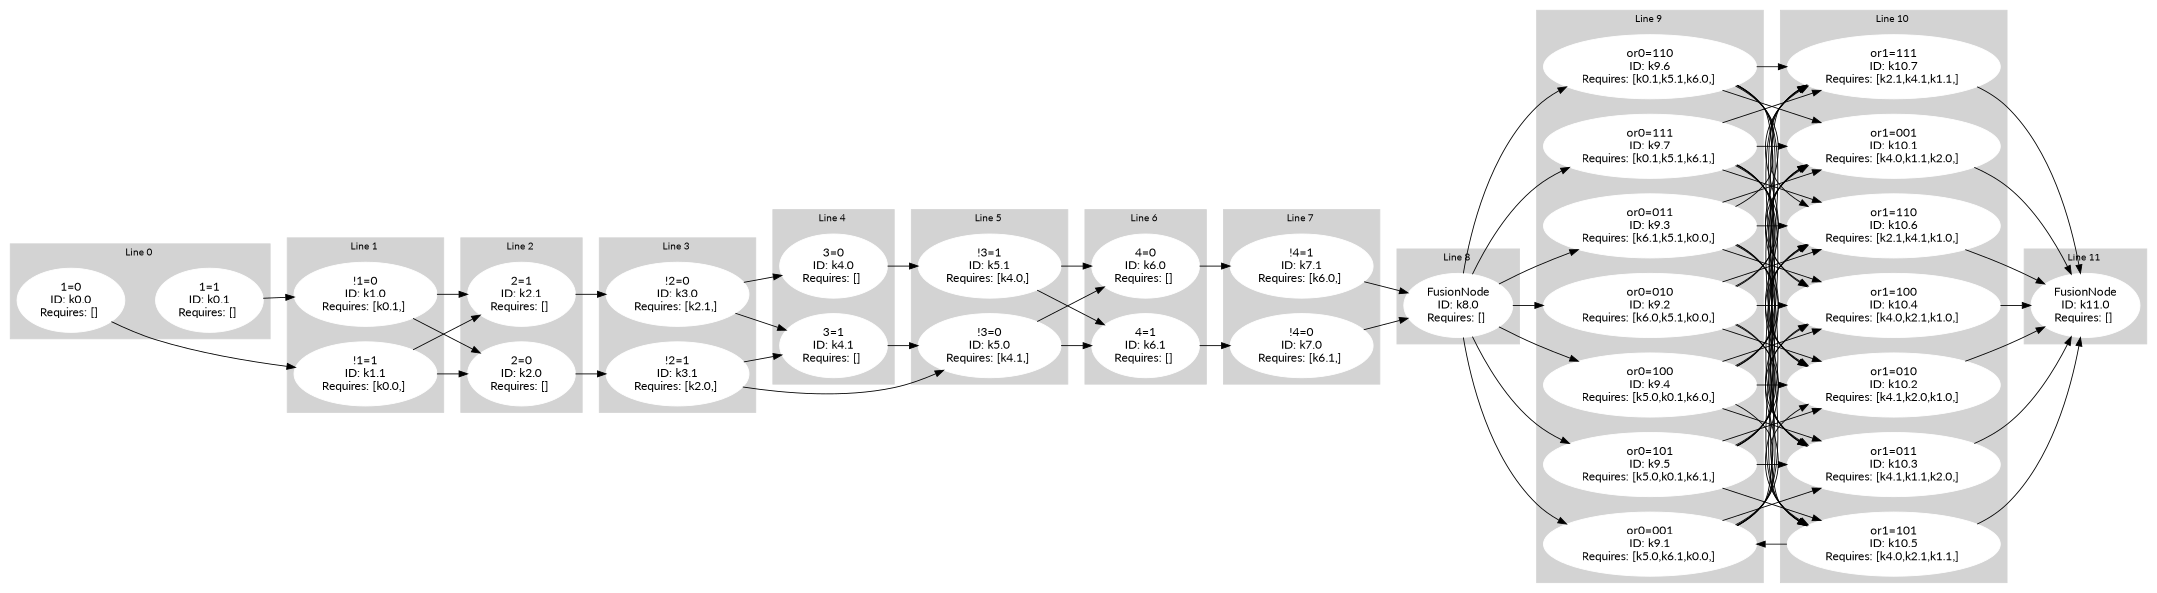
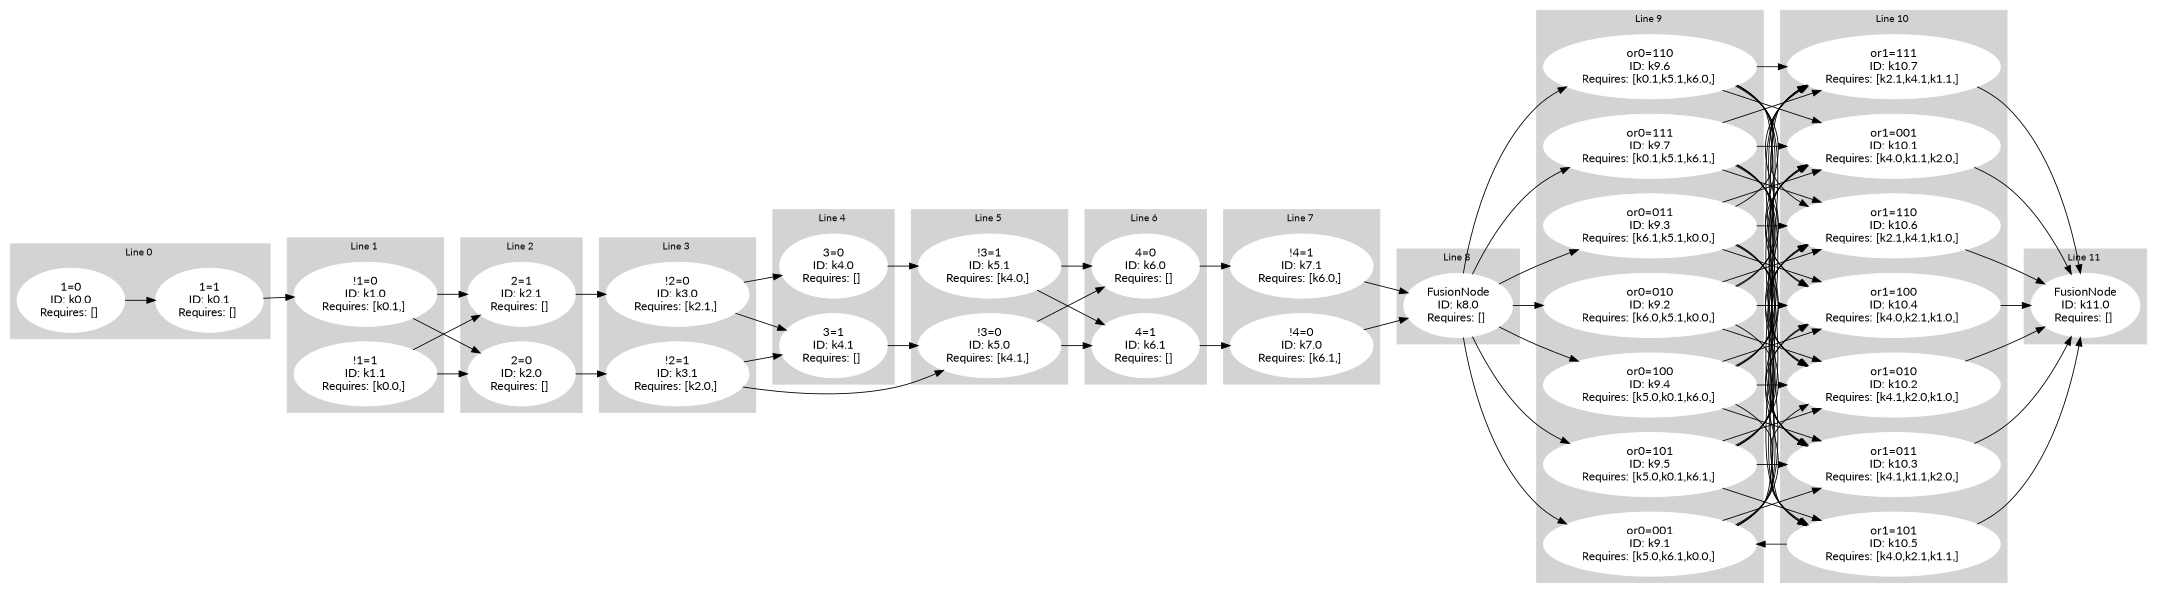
(197, 351) -> (136, 300)
(1773, 421) -> none
